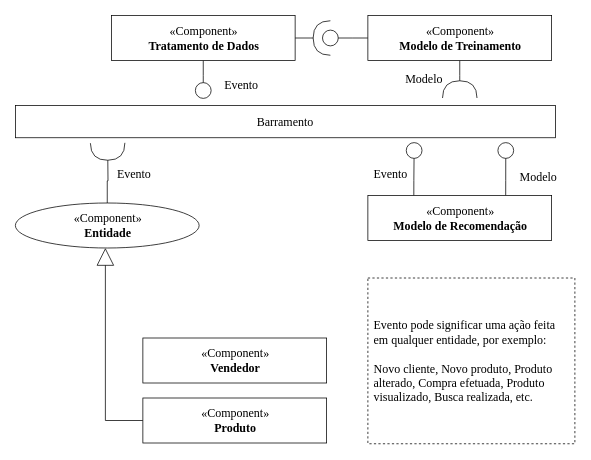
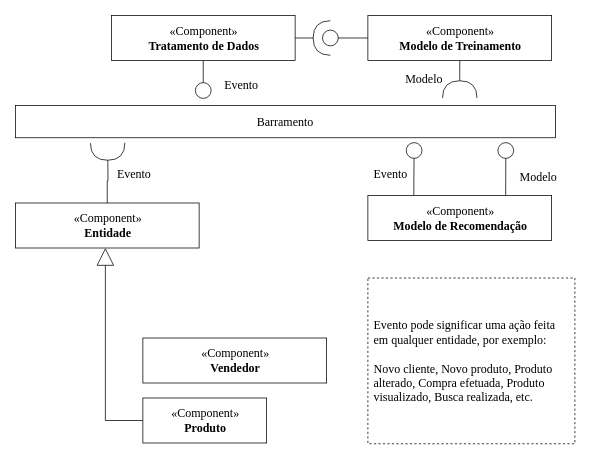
(107, 225) -> (107, 225)
(235, 420) -> (205, 420)
